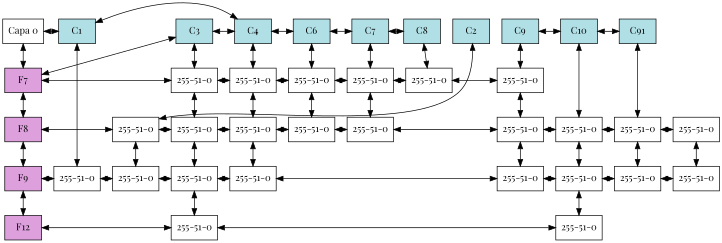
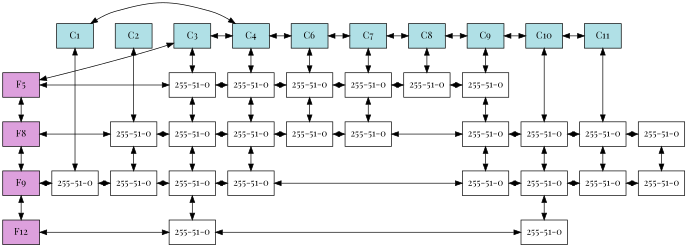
(23, 31) -> none
(638, 31) -> (603, 36)
none -> (456, 36)
(23, 80) -> (21, 85)
